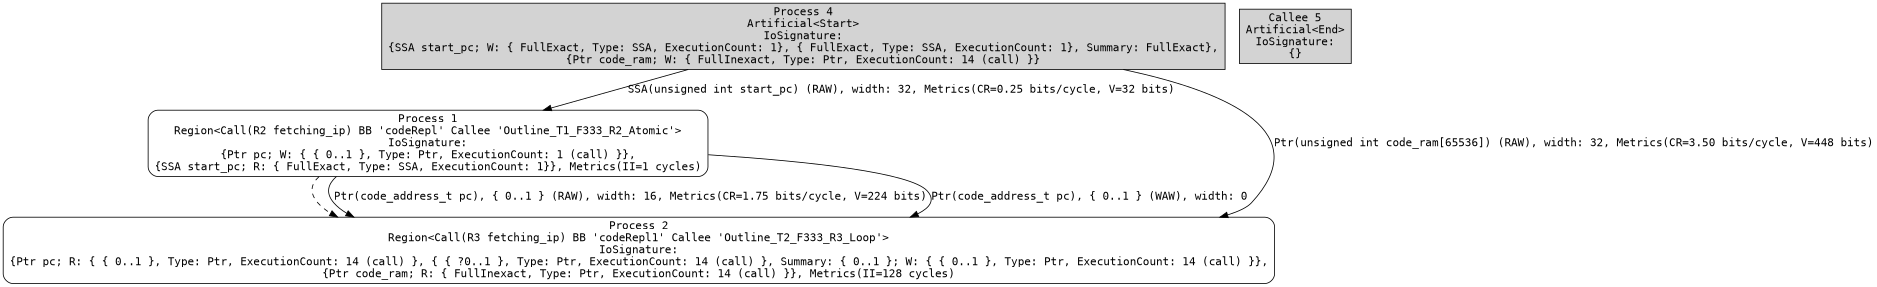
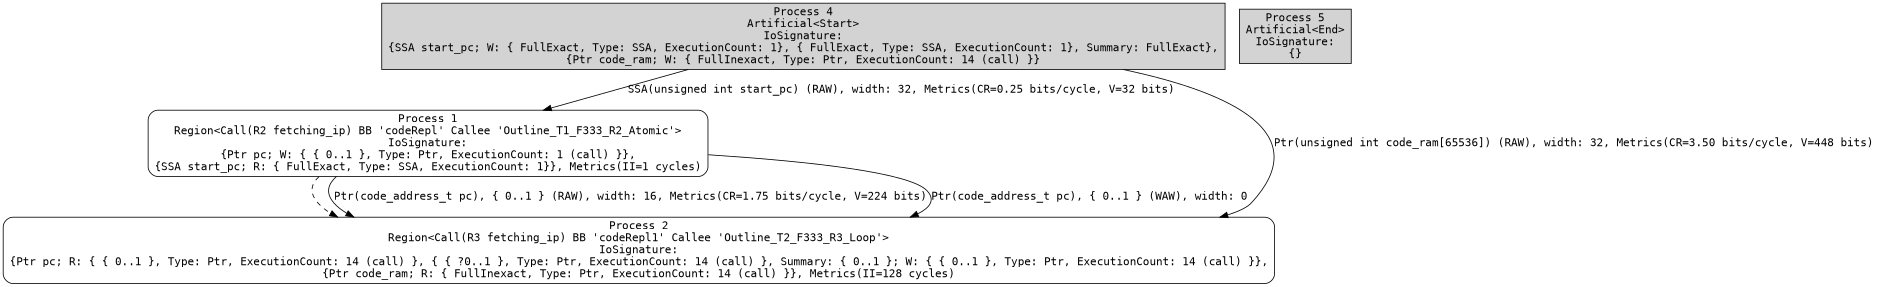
(1295, 36) -> (1295, 36)
